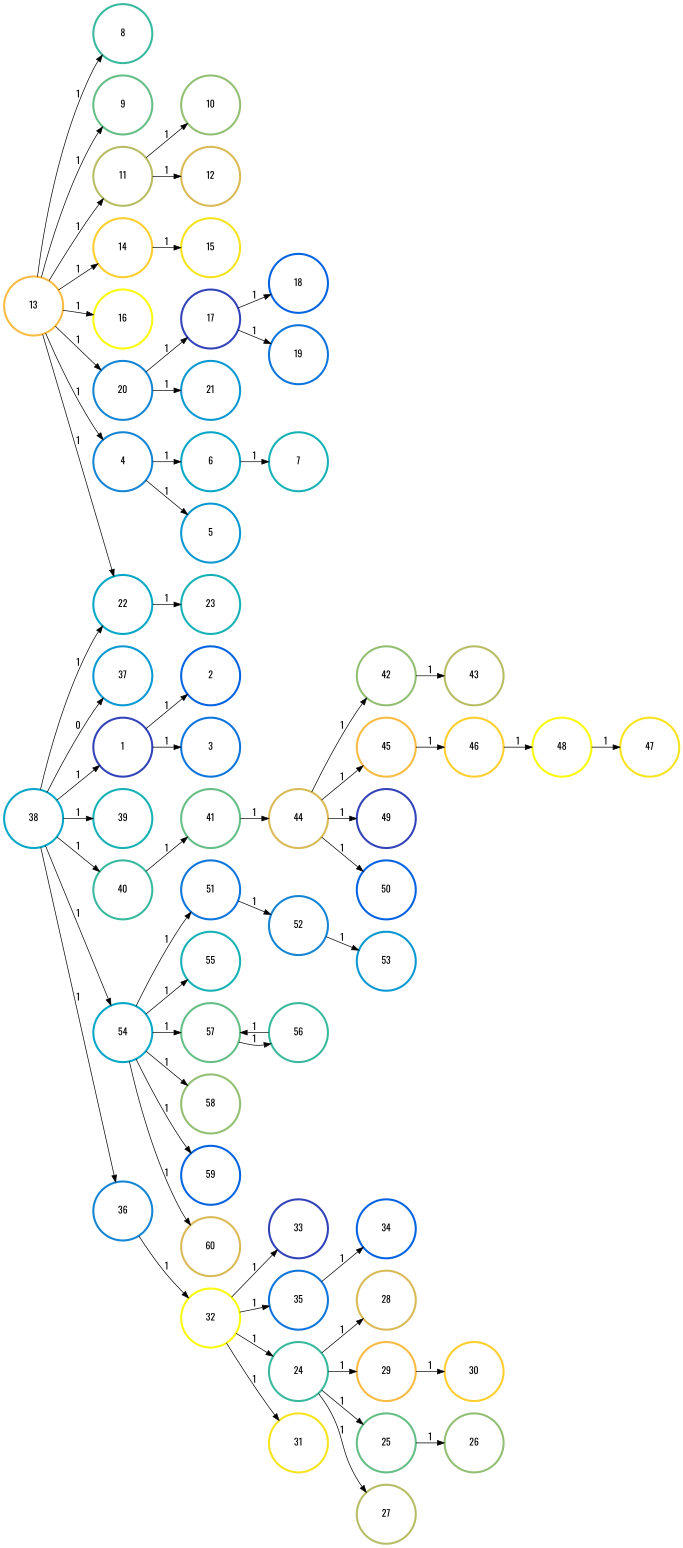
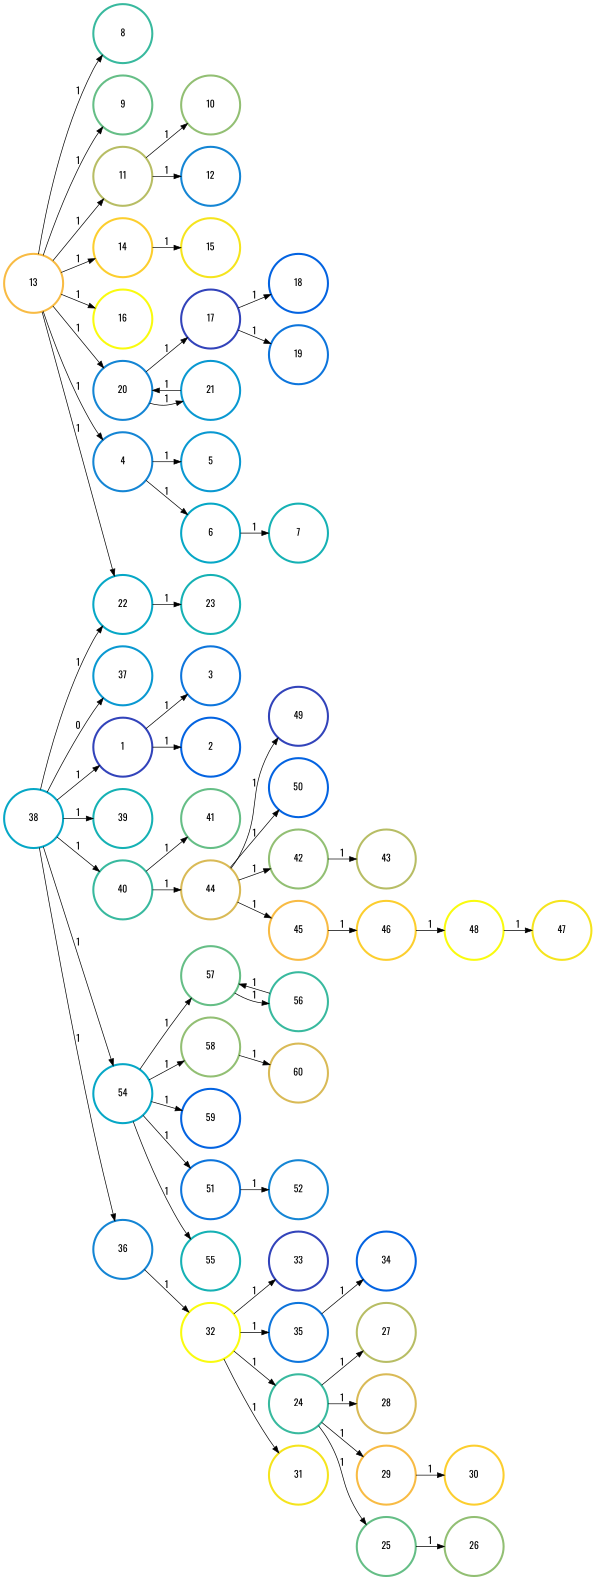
(211, 176) -> (211, 176)
none -> (170, 390)
(251, 819) -> (163, 890)
(386, 961) -> none
(152, 1143) -> (251, 1059)
